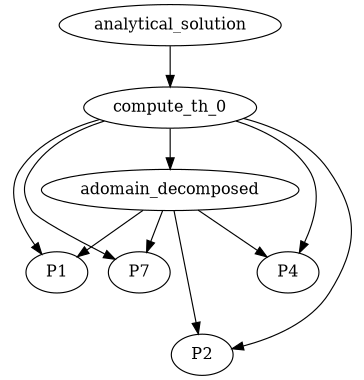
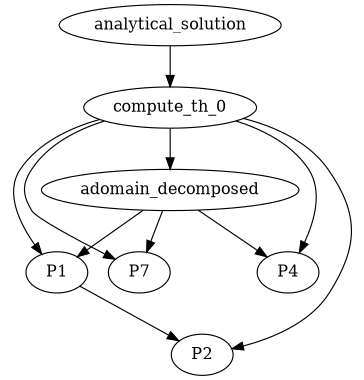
(185, 267) -> (124, 311)
